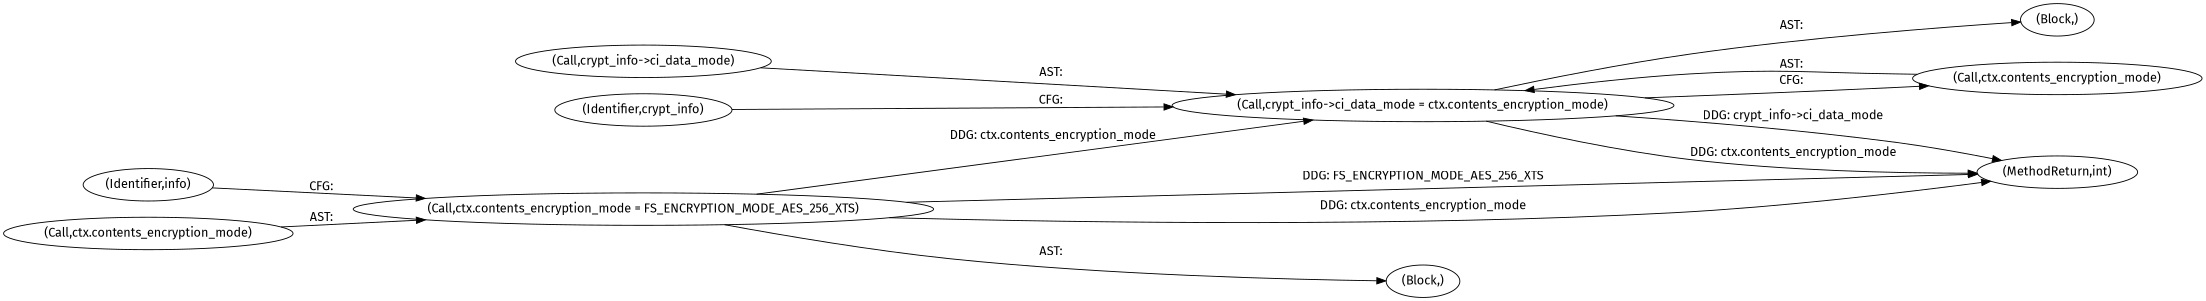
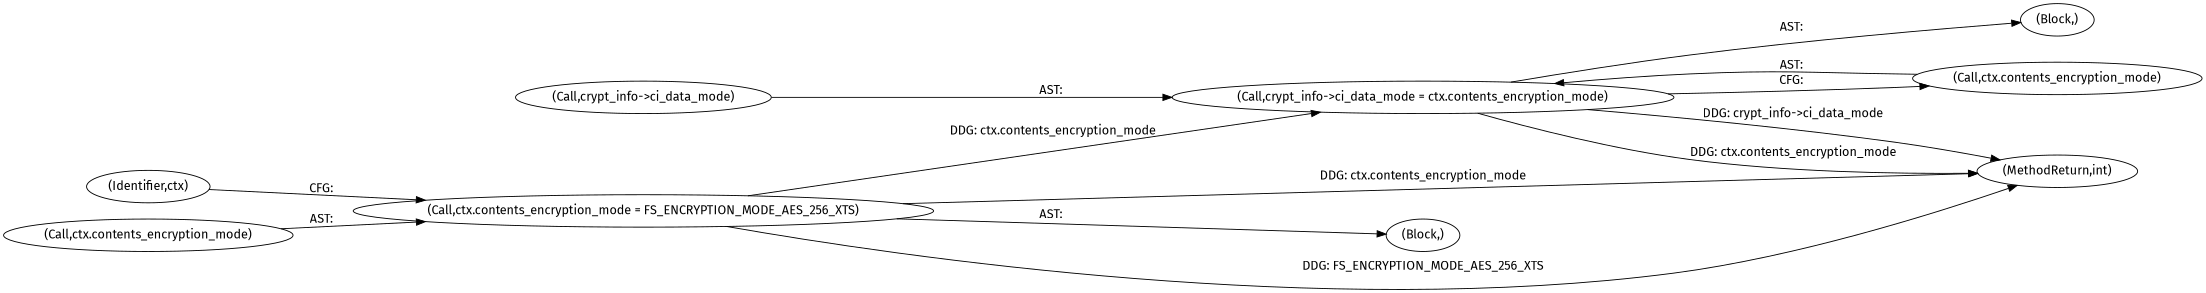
(643, 110) -> none
(148, 185) -> (148, 187)
